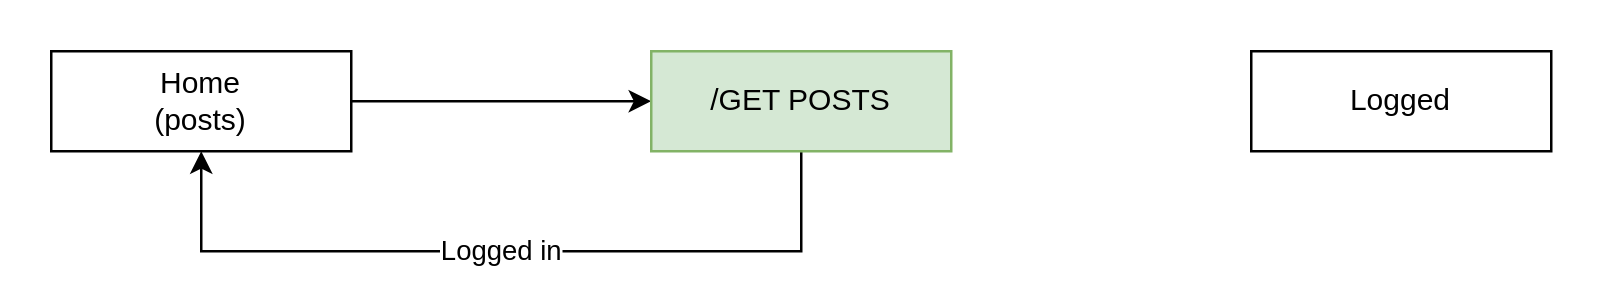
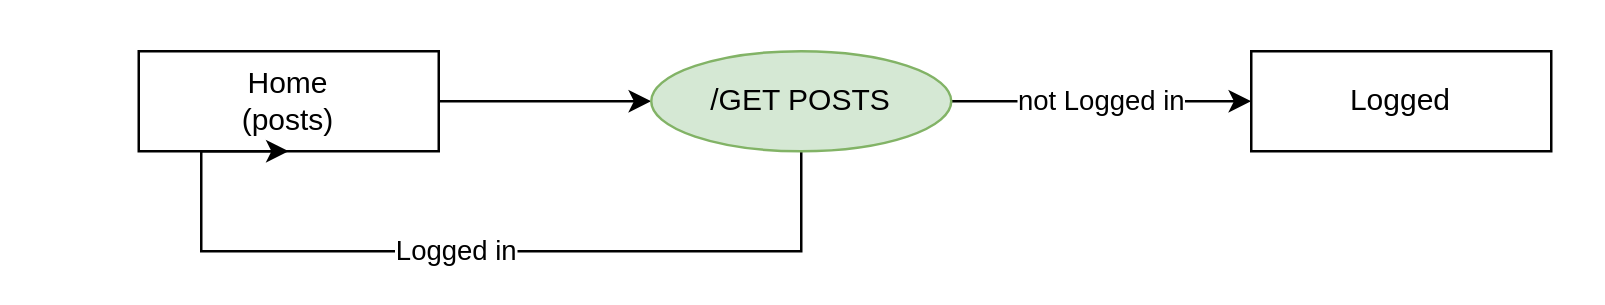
(201, 101) -> (289, 101)
(801, 101) -> (801, 101)
none -> (1002, 101)
